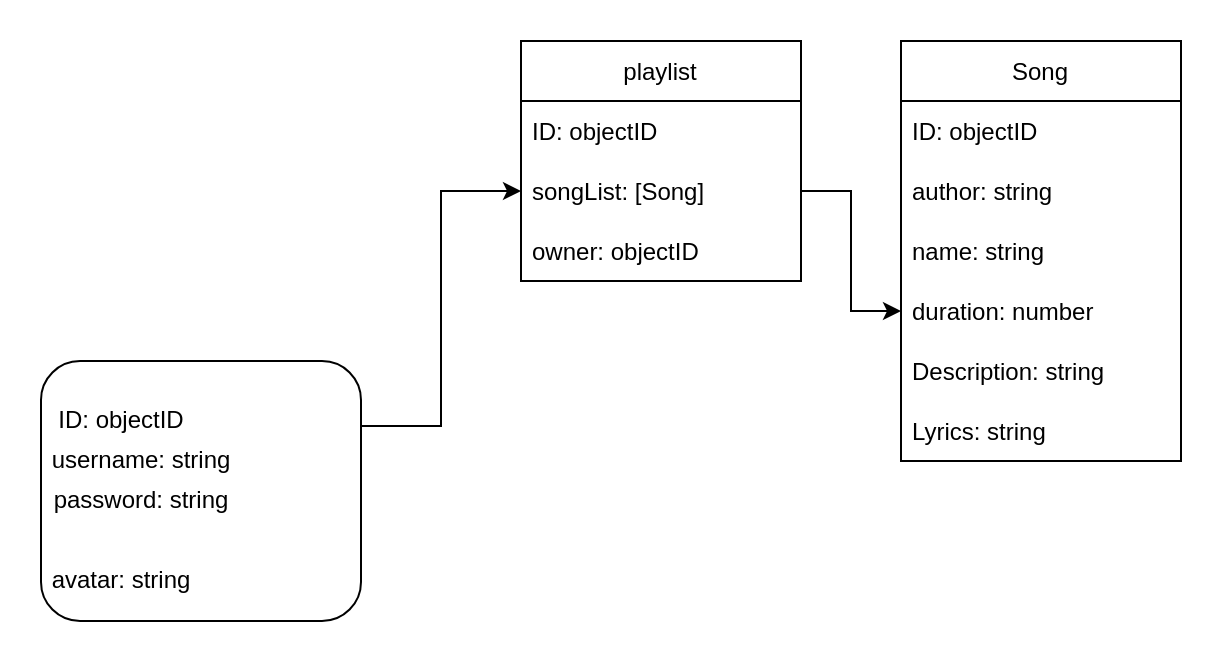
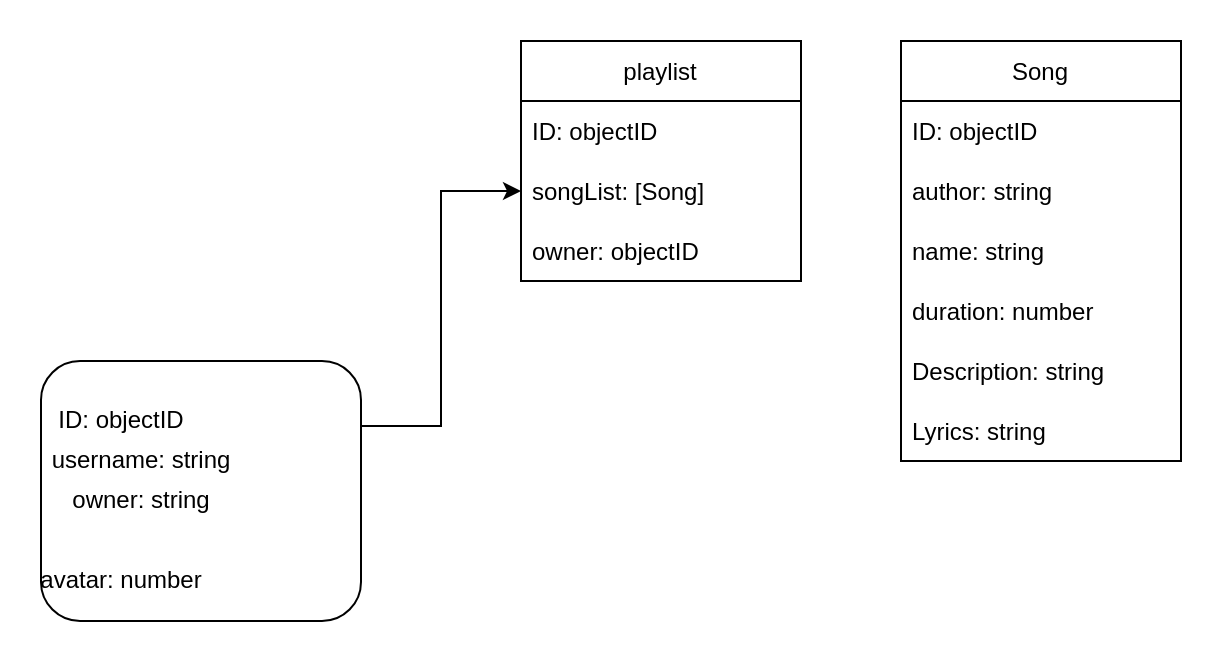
(851, 246) -> none
(142, 501) -> (142, 501)
(122, 581) -> (122, 581)
